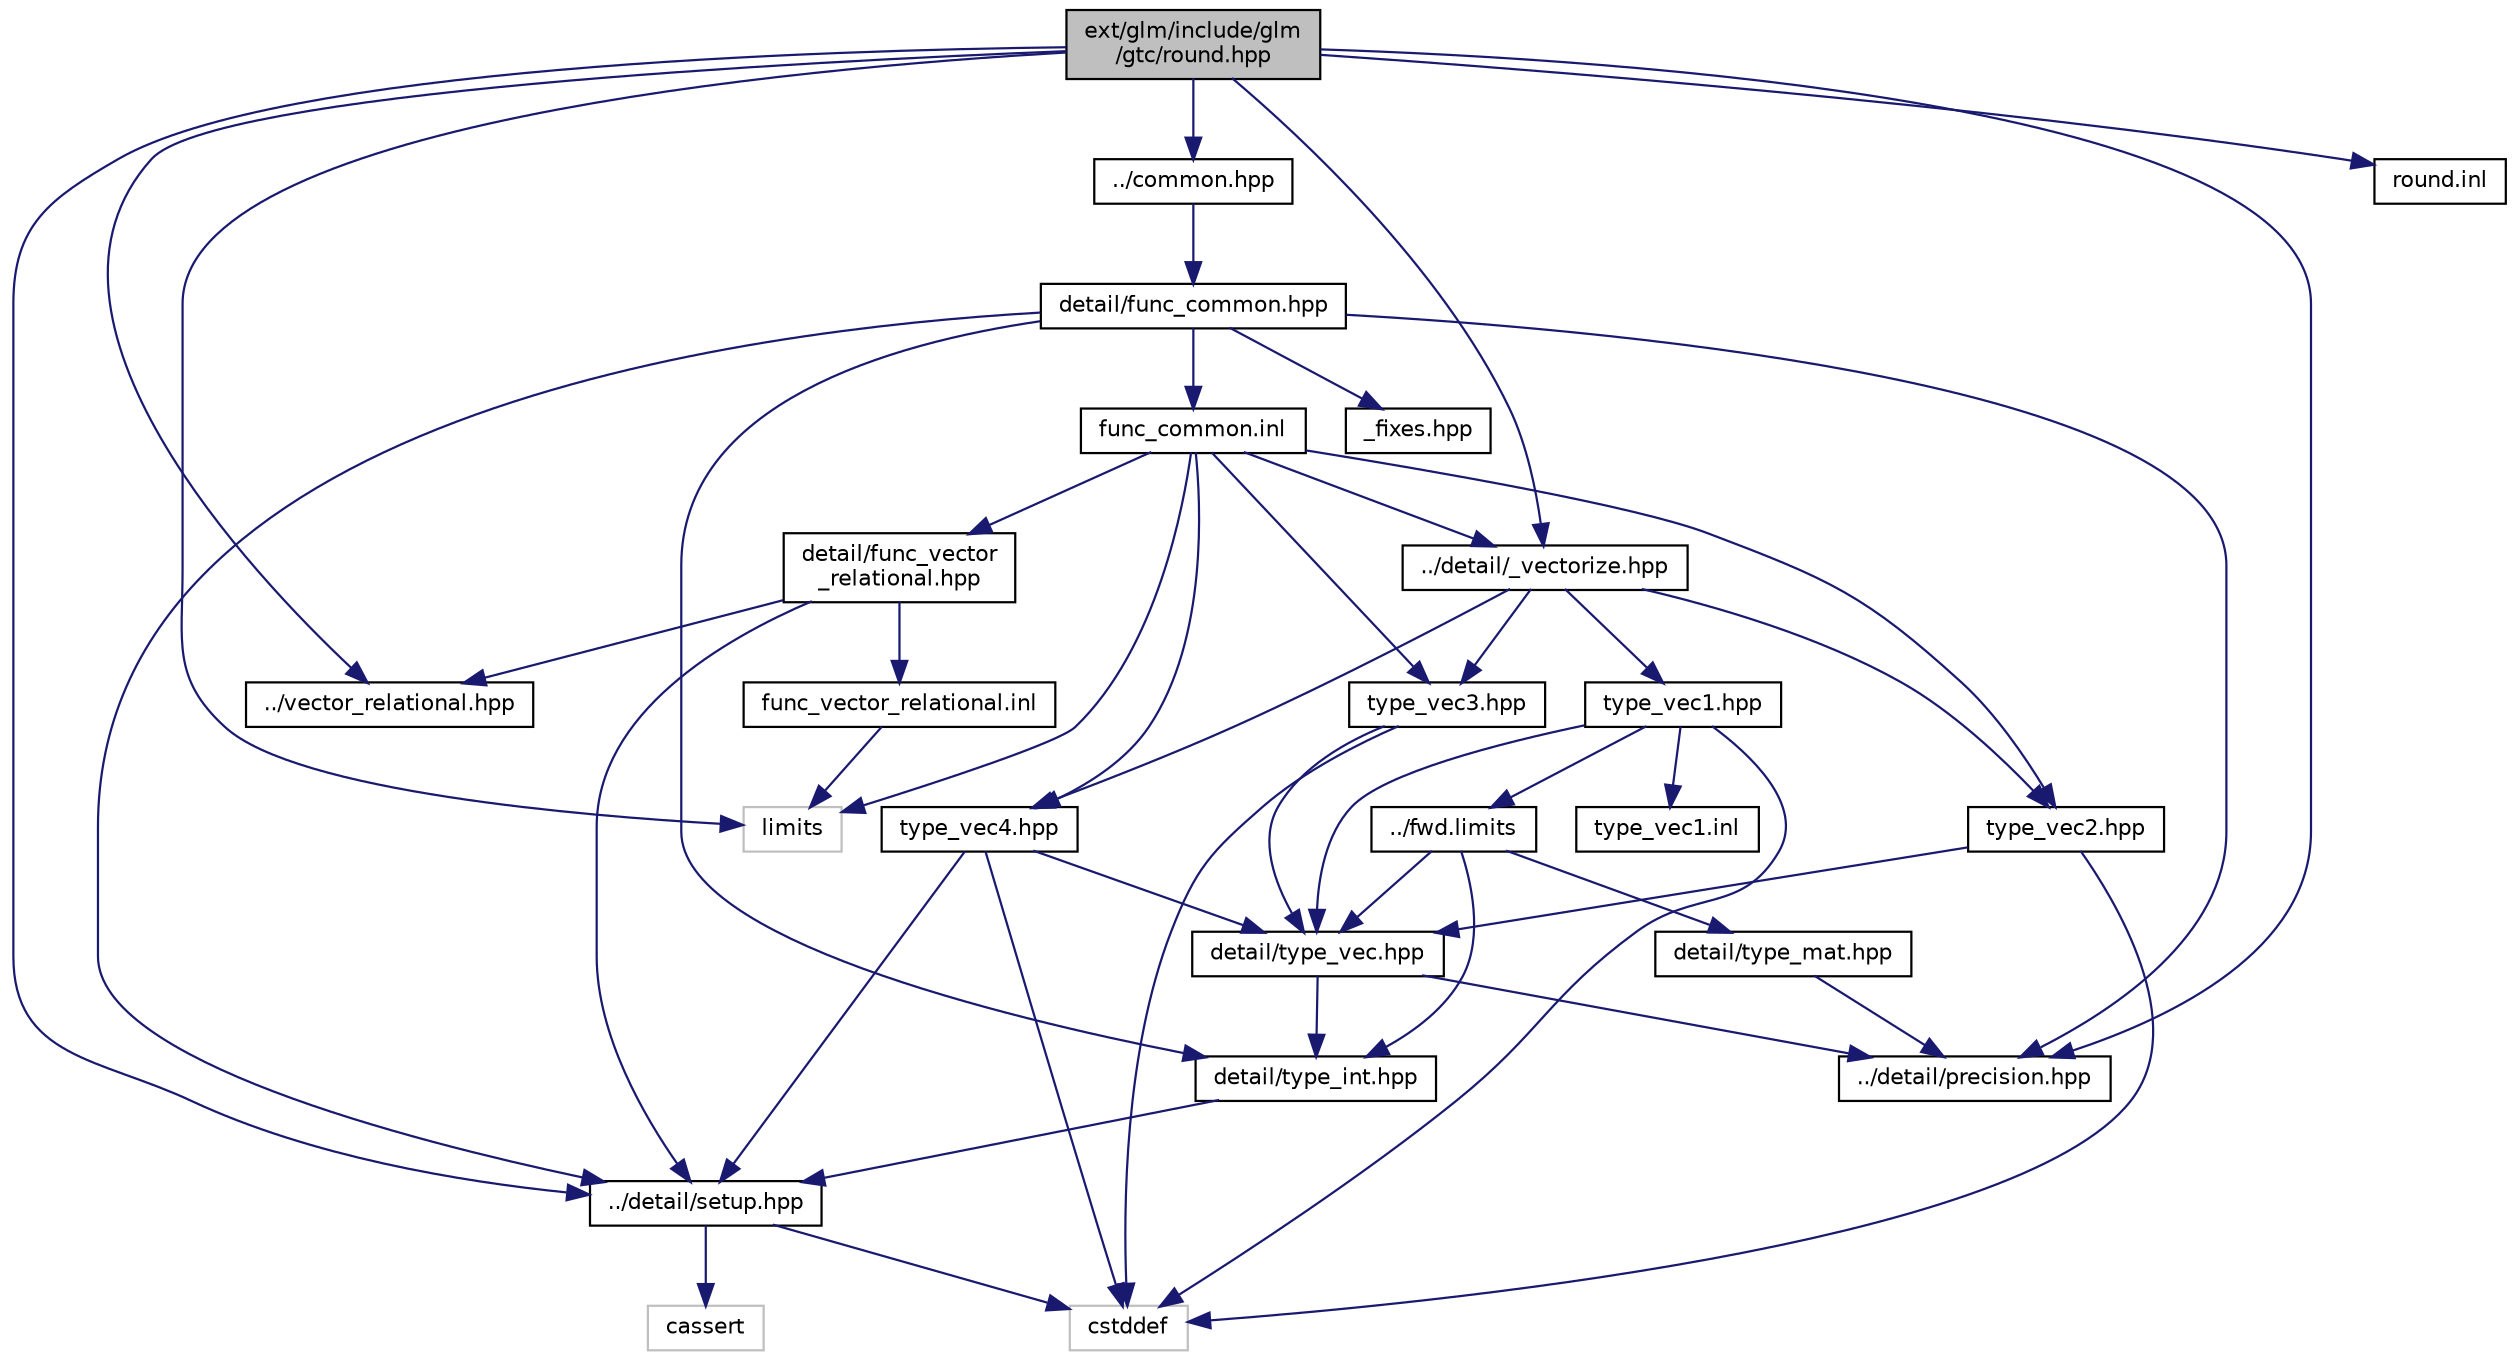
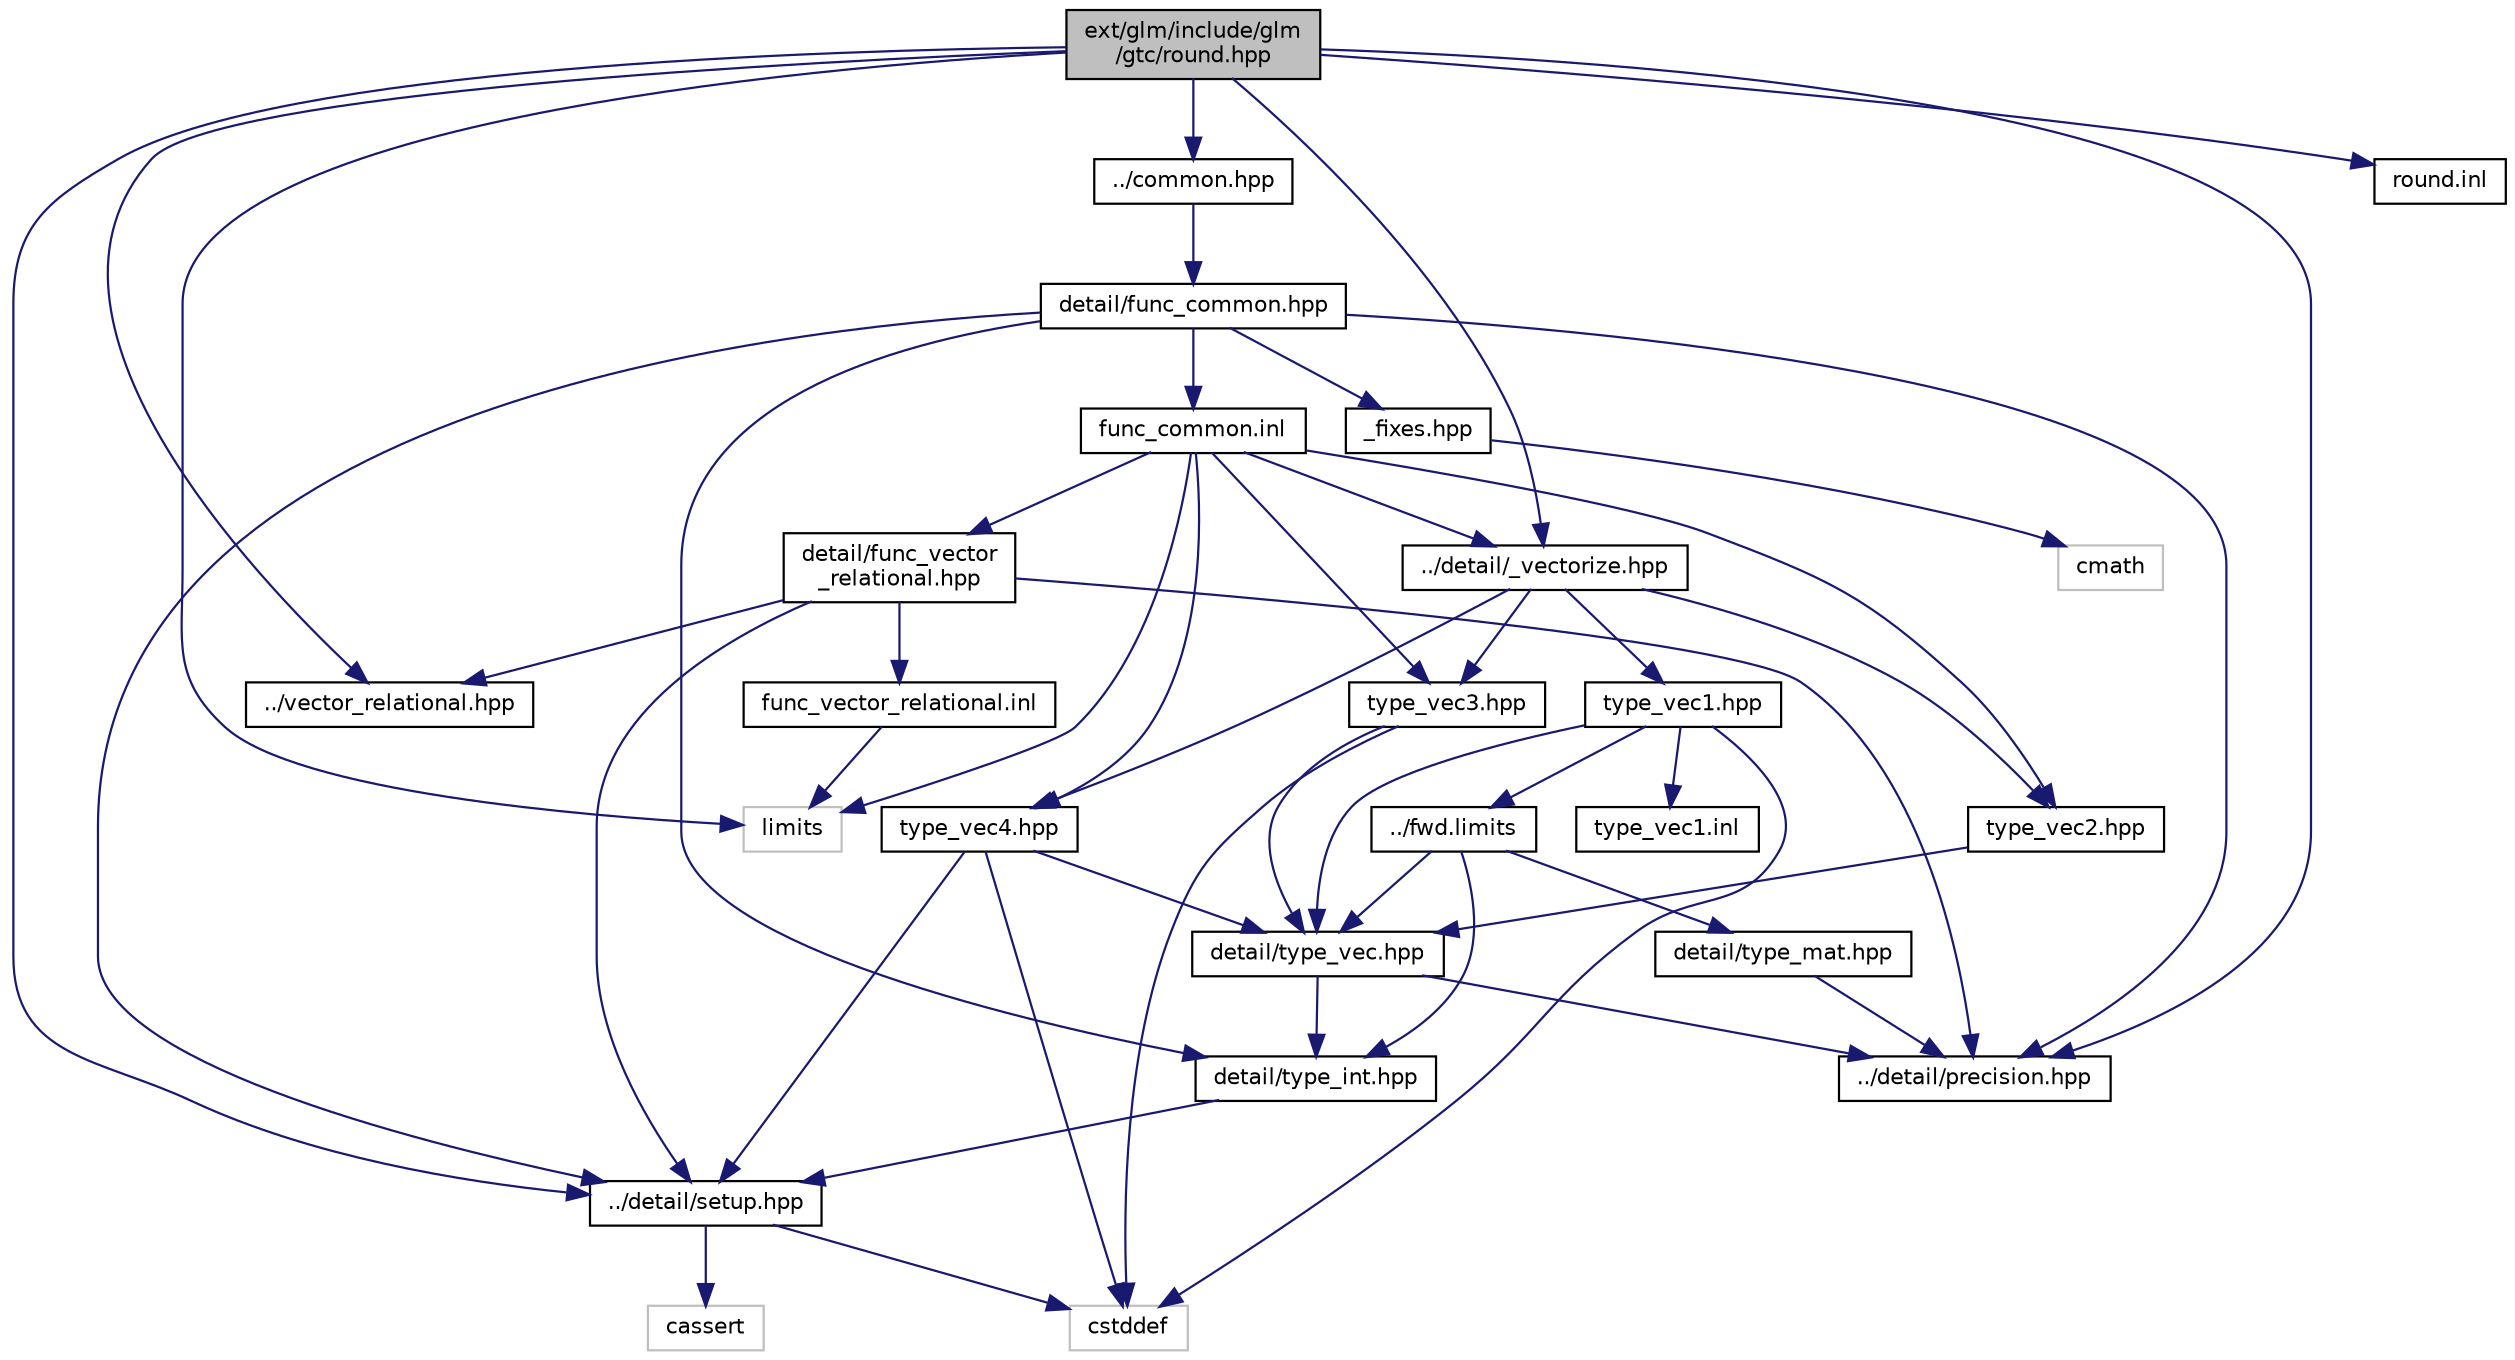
none -> (2111, 568)
none -> (1581, 634)
(1819, 1236) -> none
